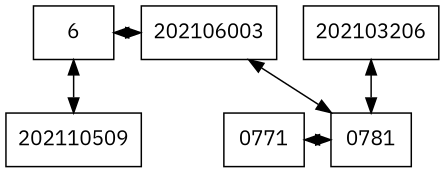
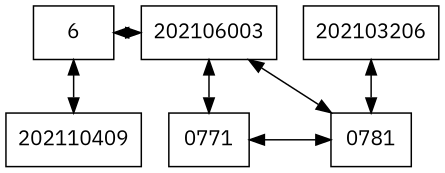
none -> (209, 86)
(74, 140) -> (74, 140)
